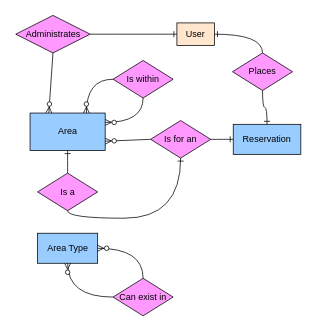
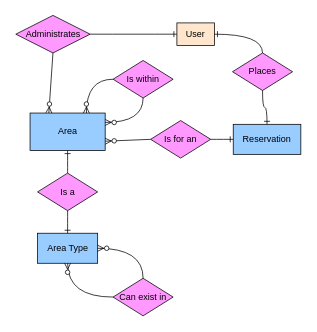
(142, 216) -> (68, 221)
